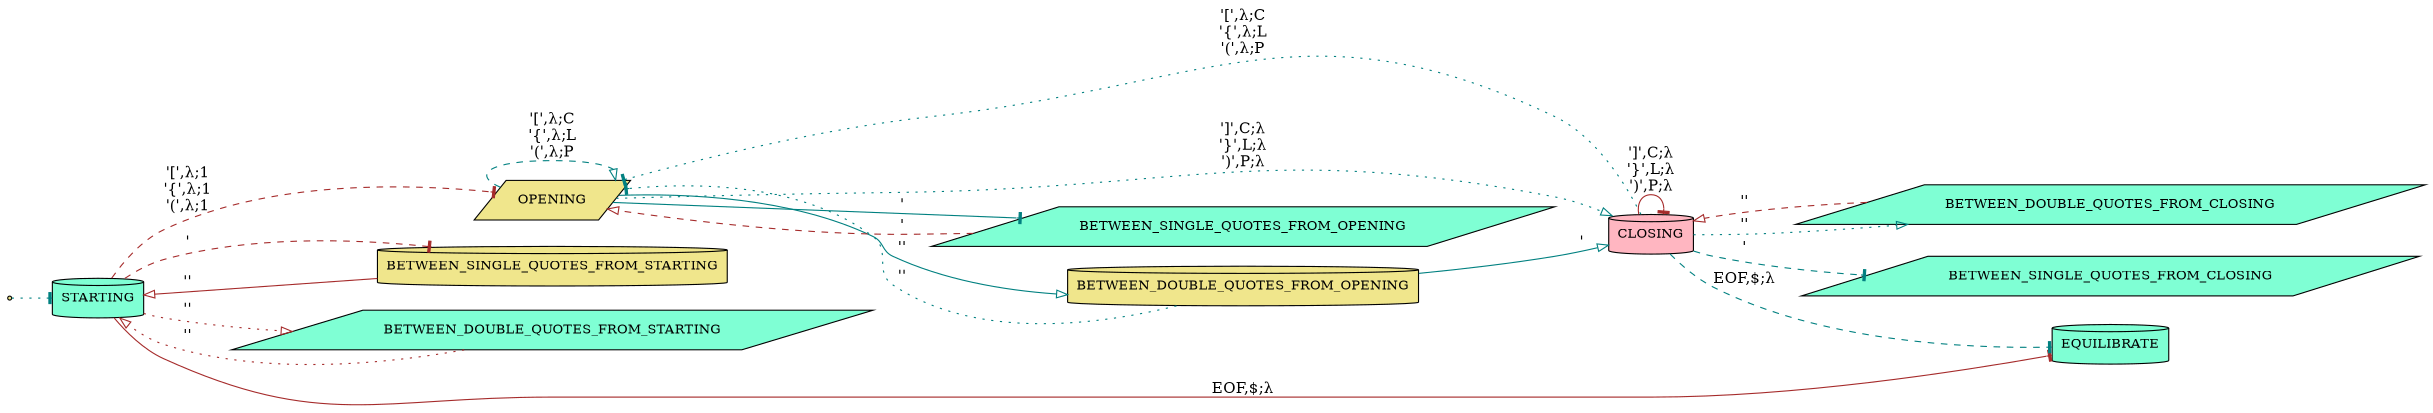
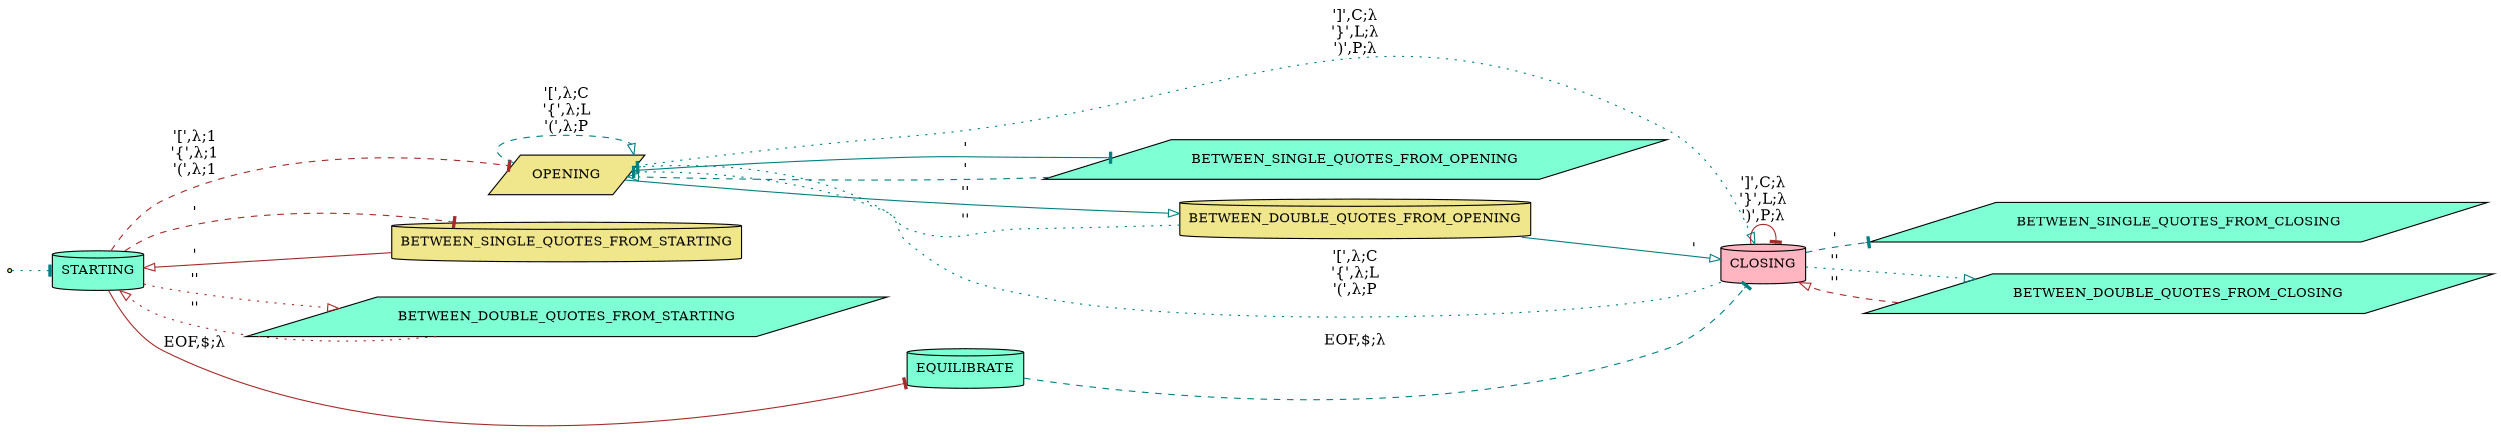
(795, 230) -> (844, 180)
(188, 282) -> (195, 256)
(1849, 331) -> (1397, 397)
